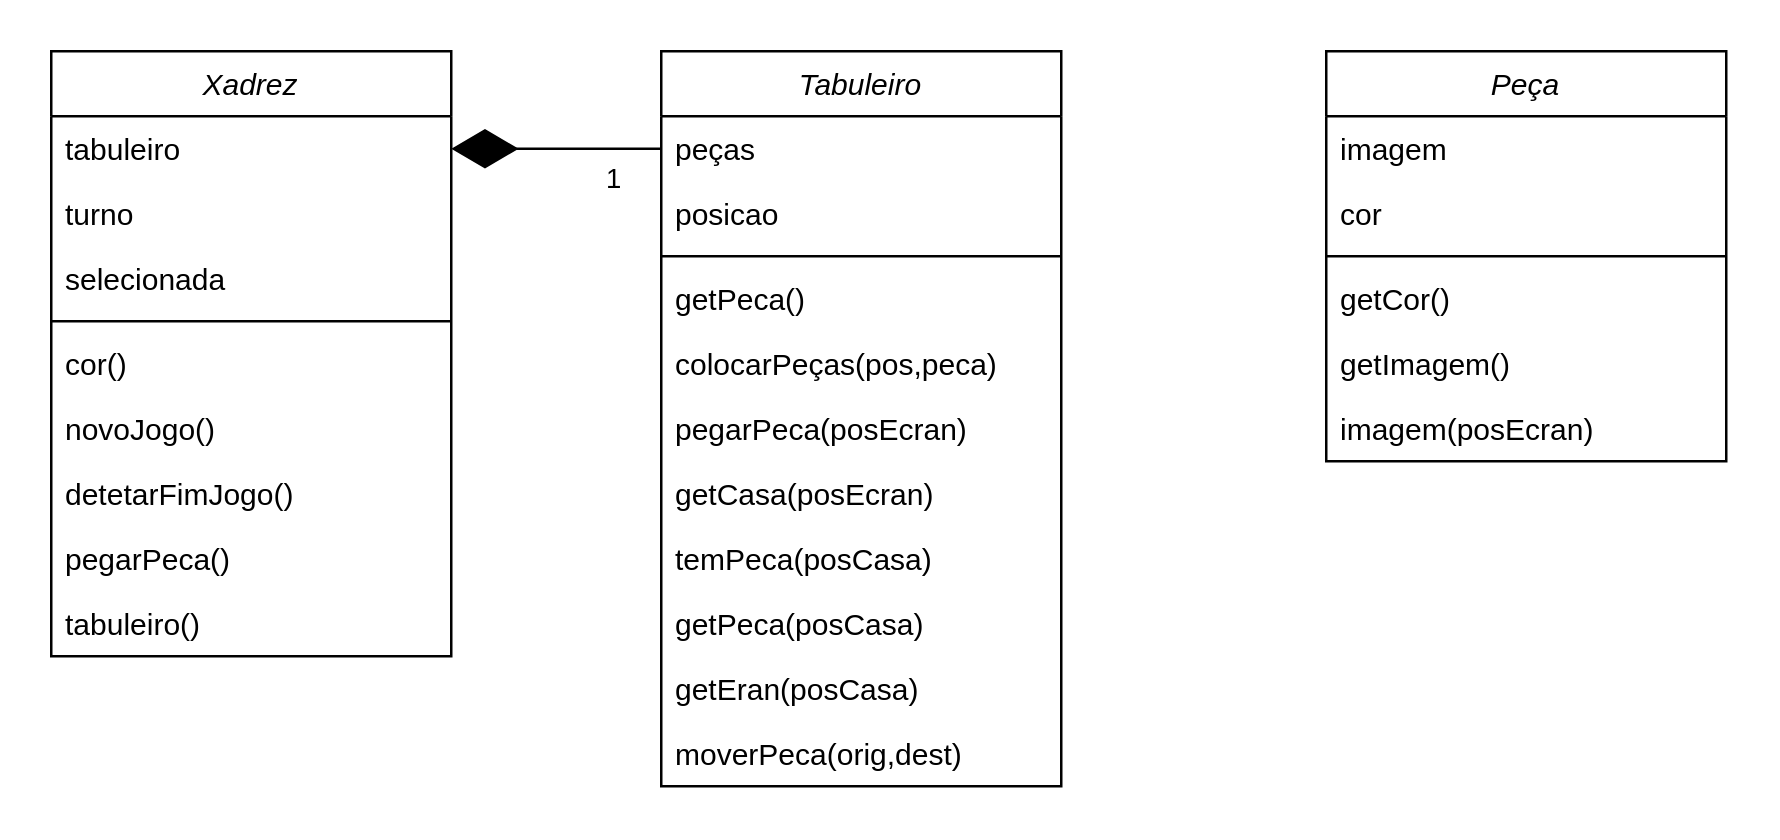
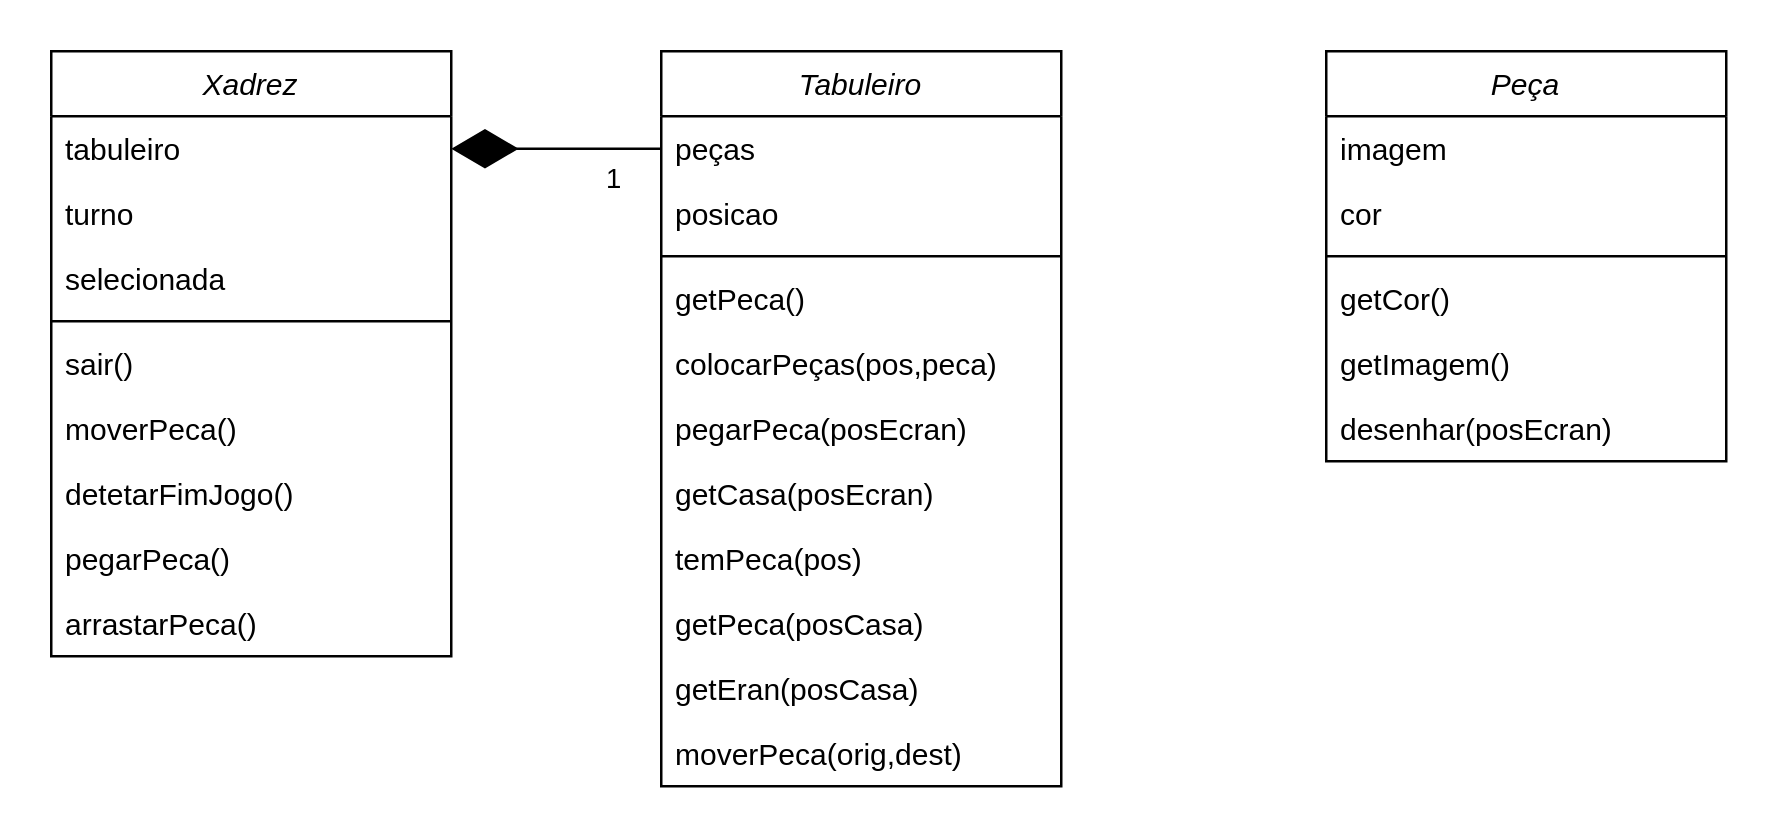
(107, 365) -> (112, 365)
(149, 430) -> (157, 430)
(1471, 430) -> (1491, 430)
(809, 560) -> (776, 560)
(150, 625) -> (183, 625)
